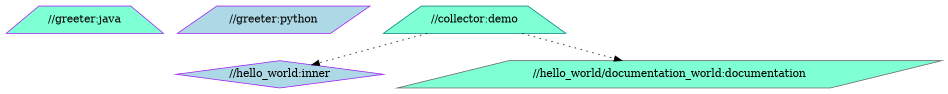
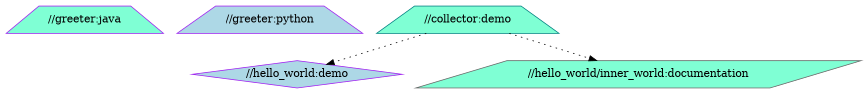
(274, 20) -> (270, 20)
(280, 74) -> (297, 74)
(670, 74) -> (638, 74)
